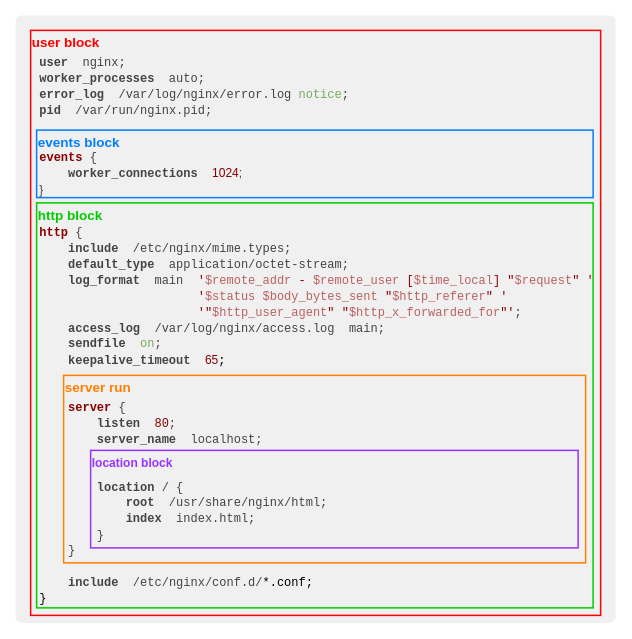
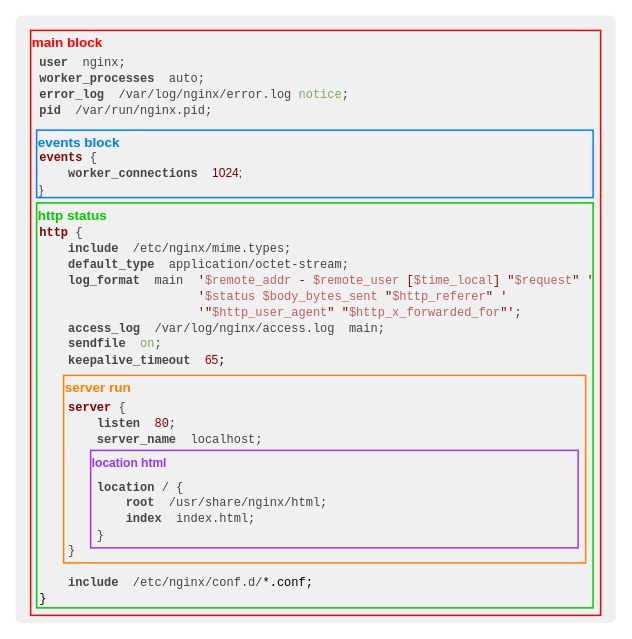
(66, 44) -> (64, 44)
(72, 216) -> (78, 216)
(133, 463) -> (129, 463)
